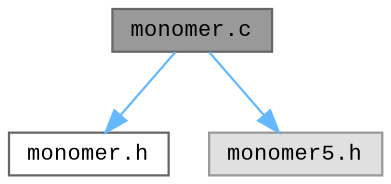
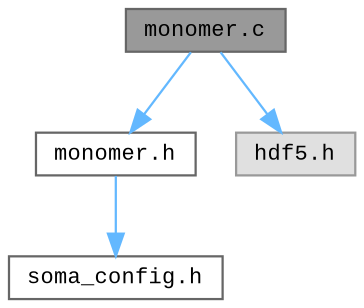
(296, 154) -> (296, 154)
none -> (116, 278)
